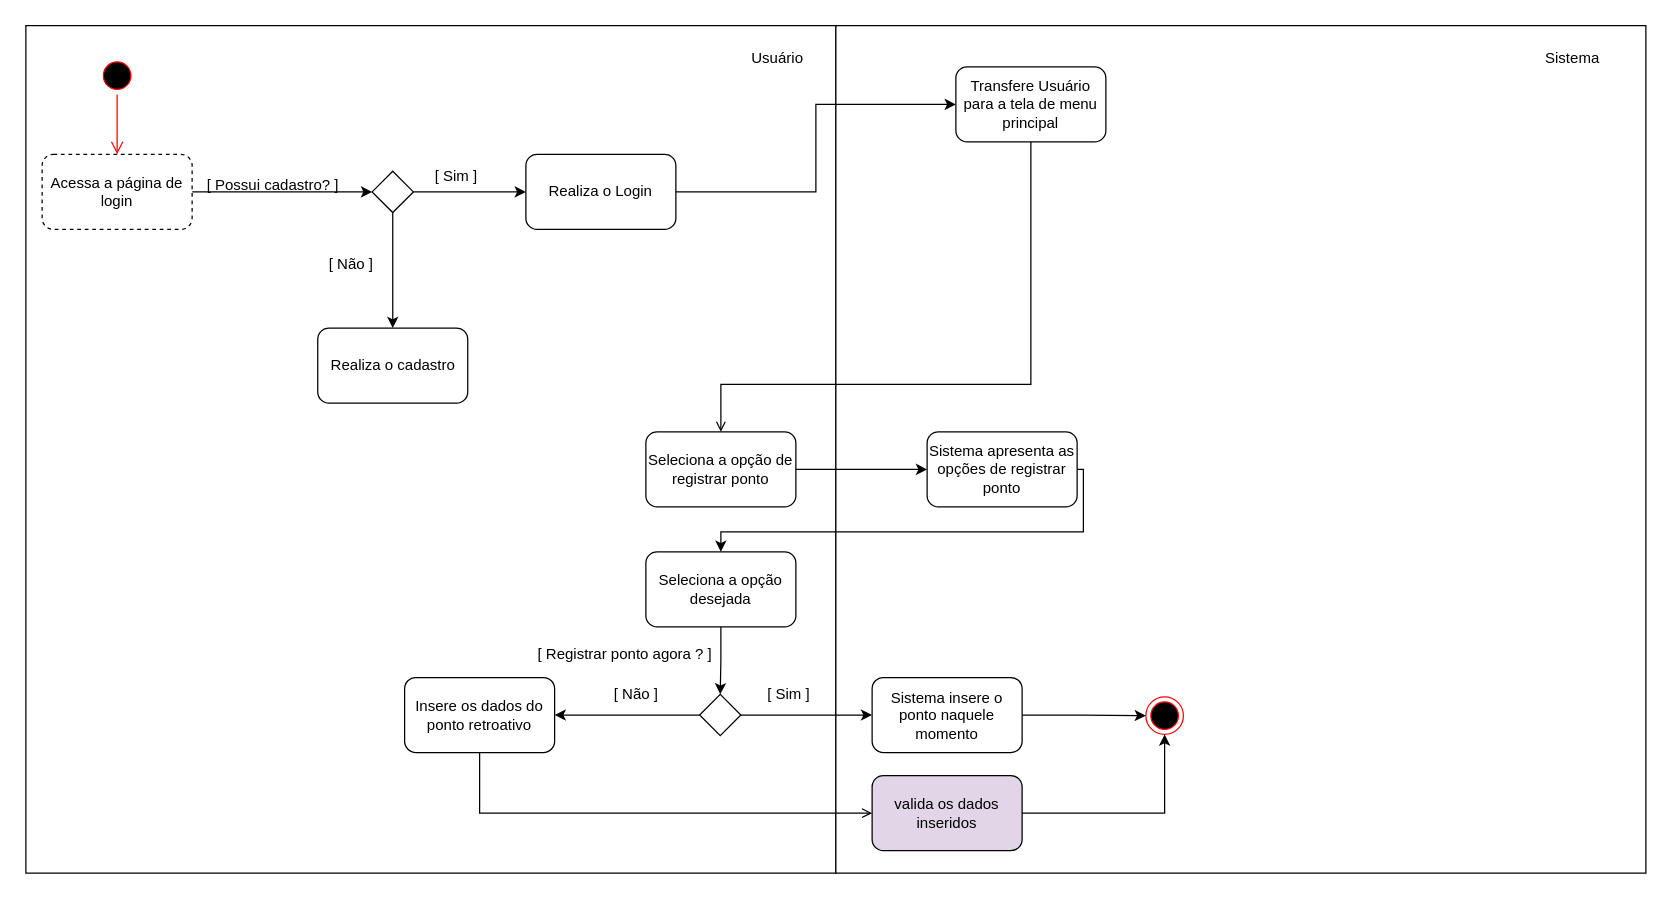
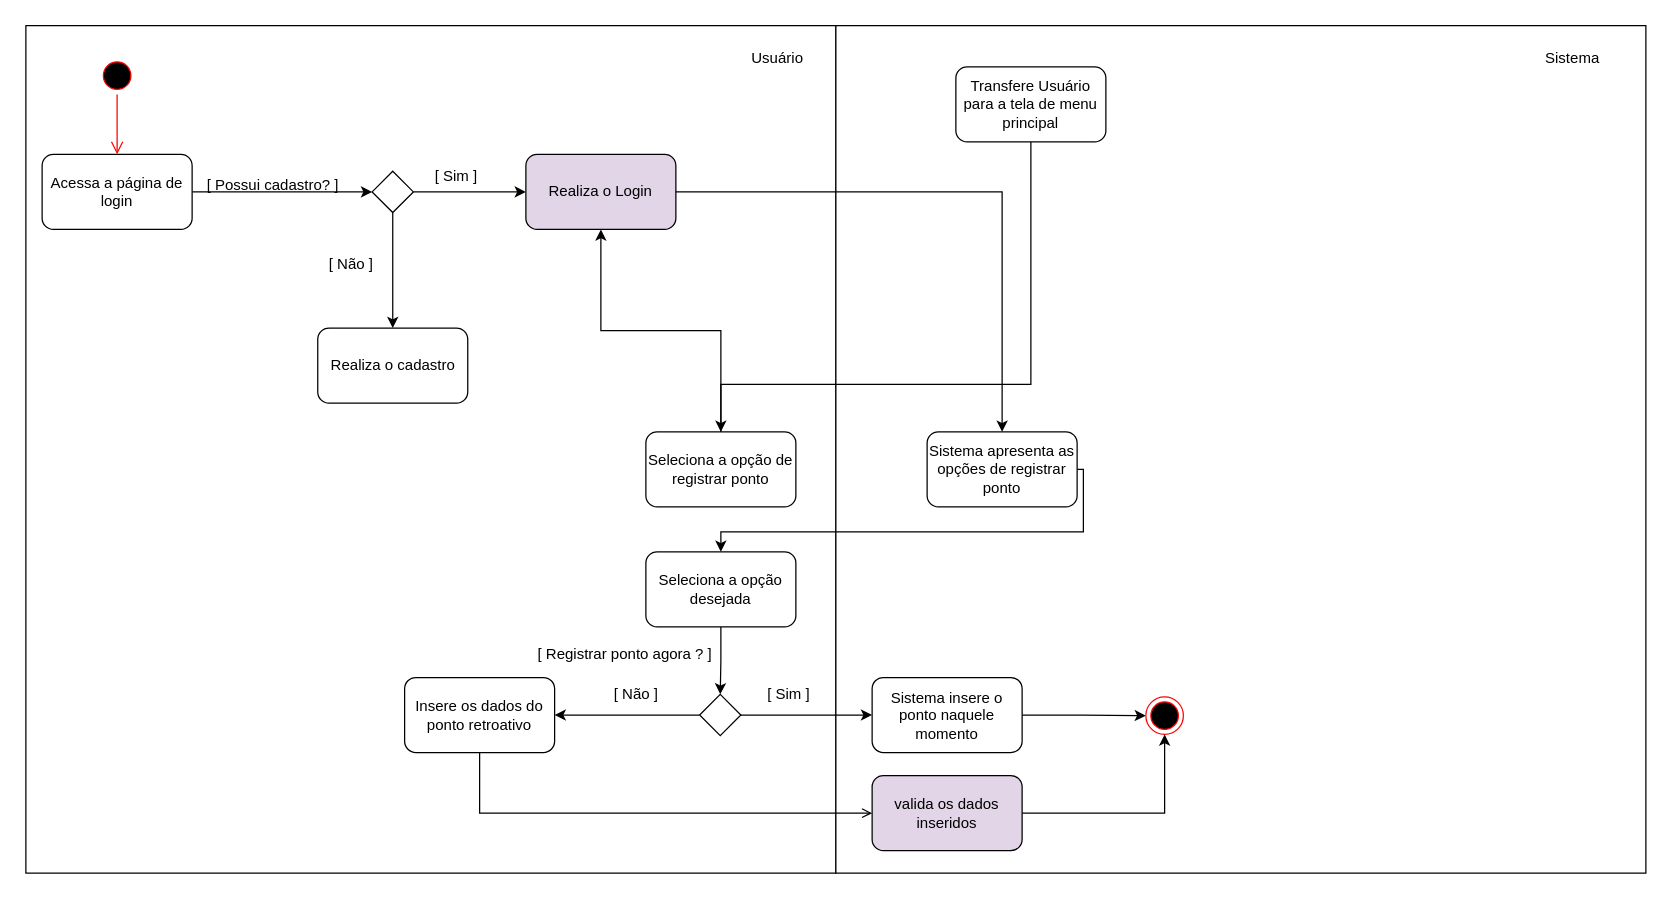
(837, 104) -> (1002, 213)
(117, 192) -> (117, 192)
(601, 192) -> (601, 192)
(723, 384) -> (723, 384)
(857, 469) -> (640, 331)
